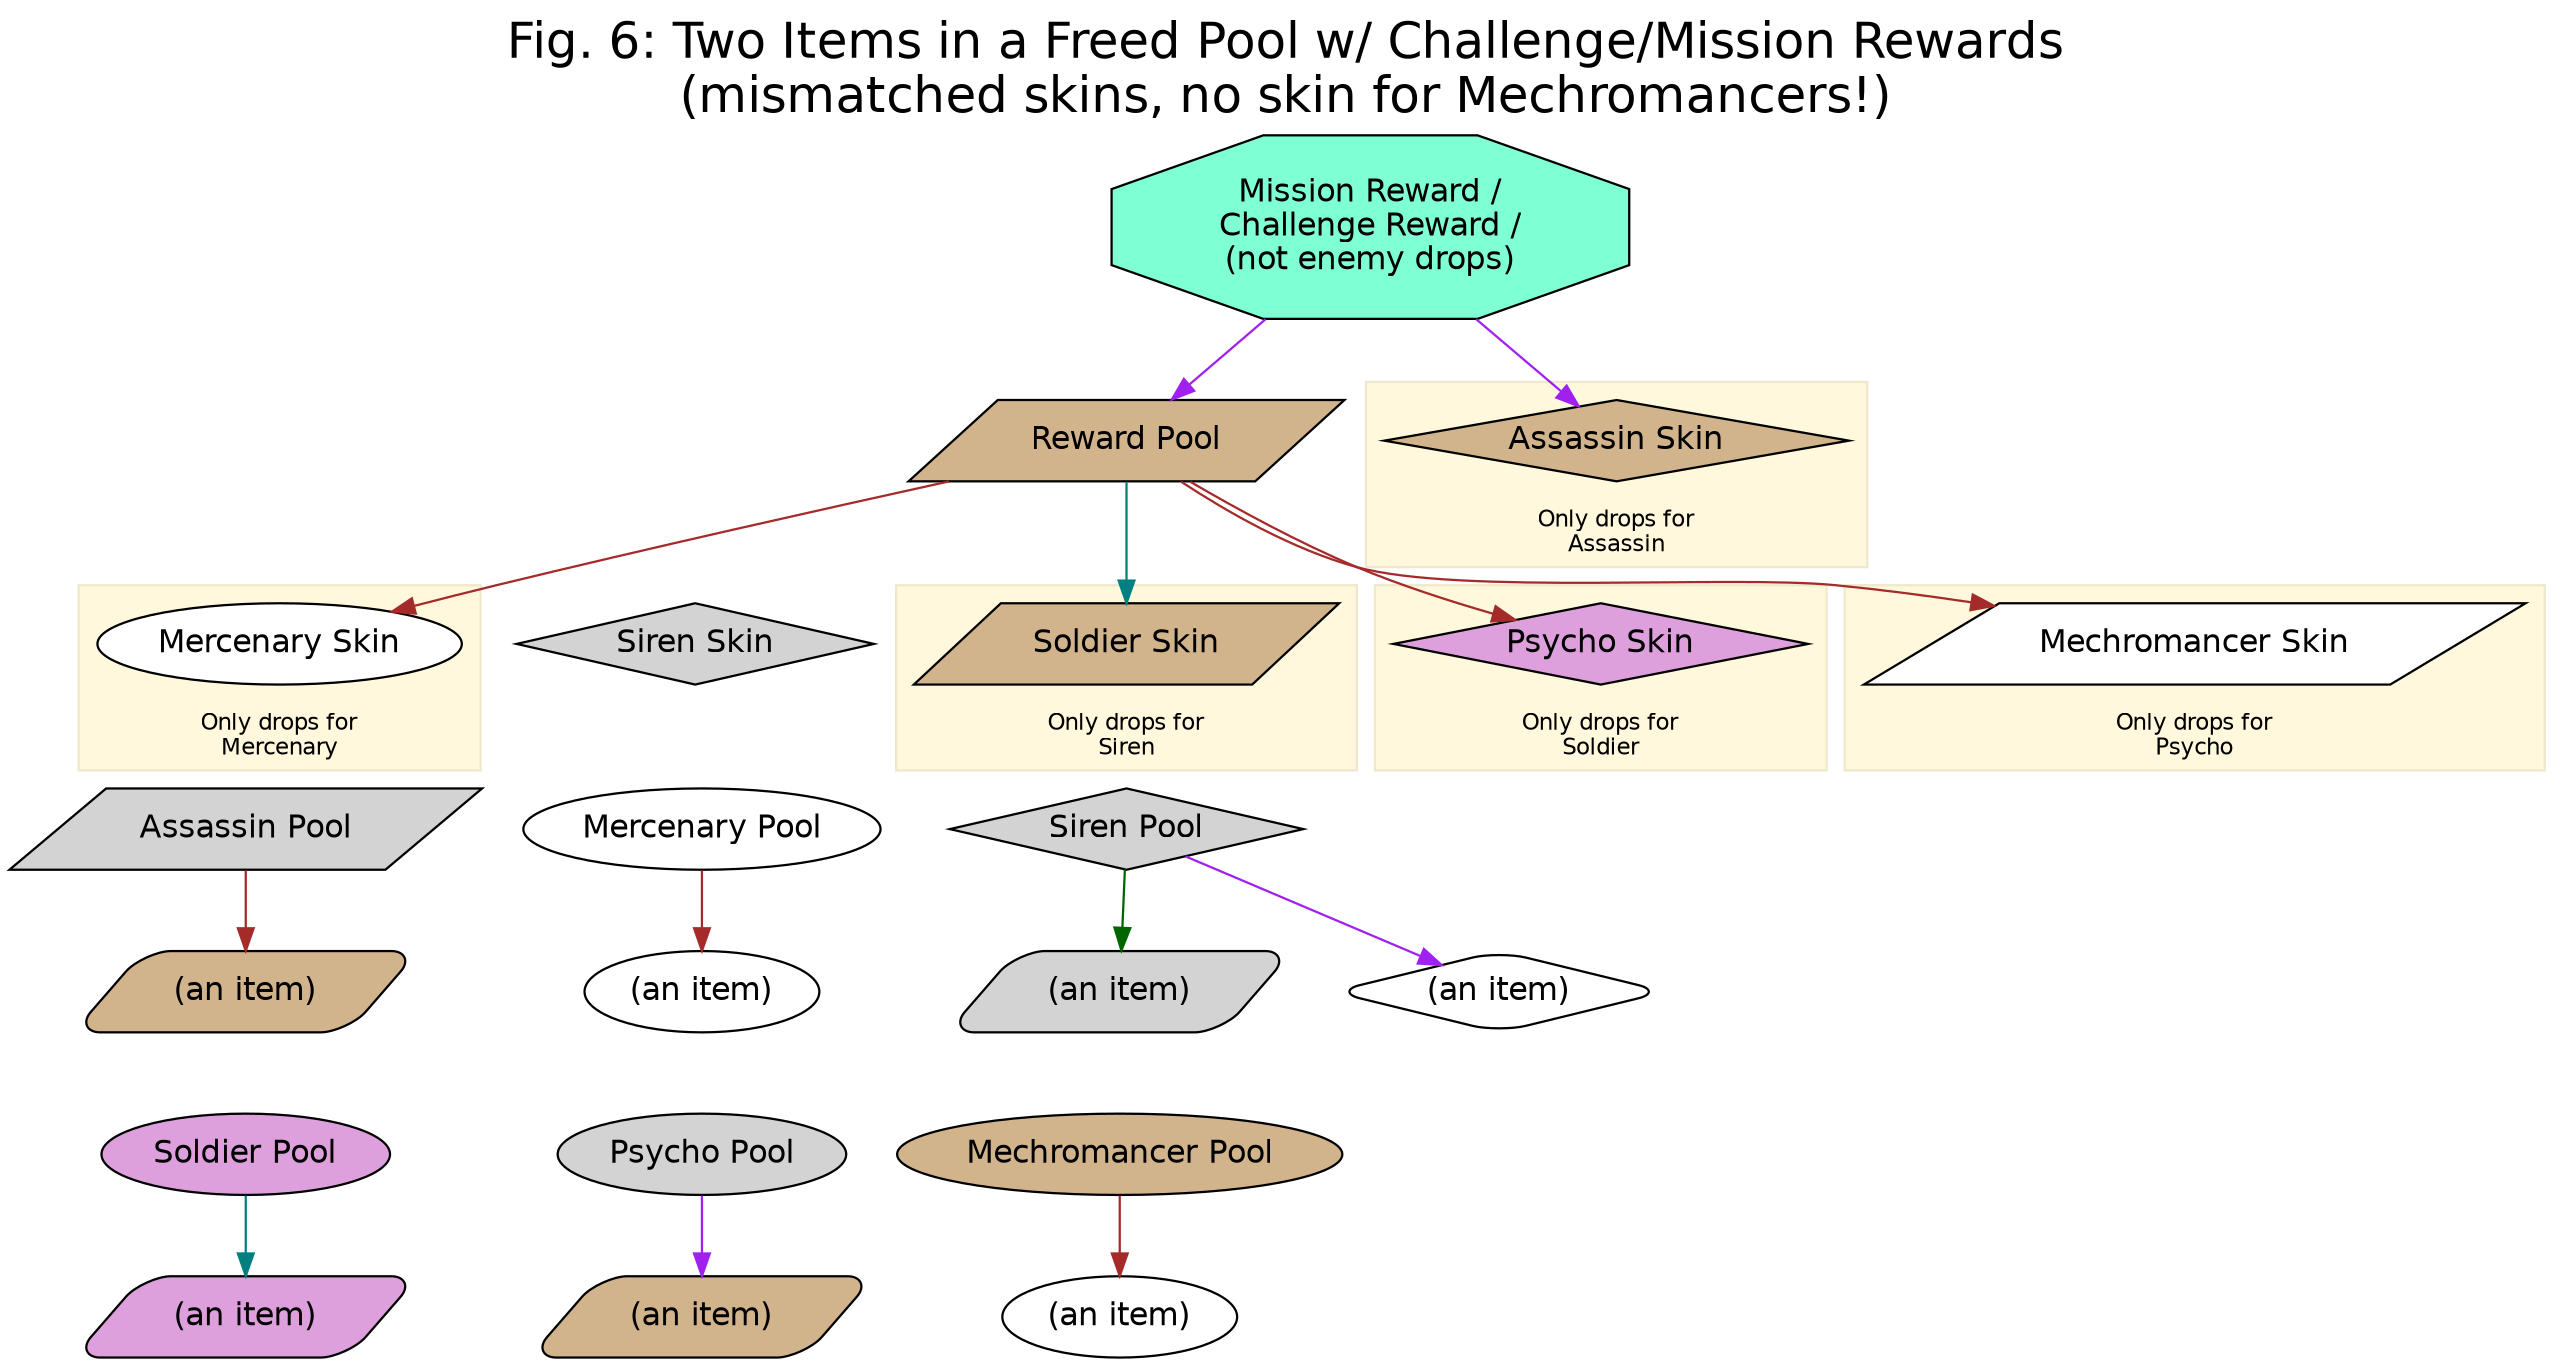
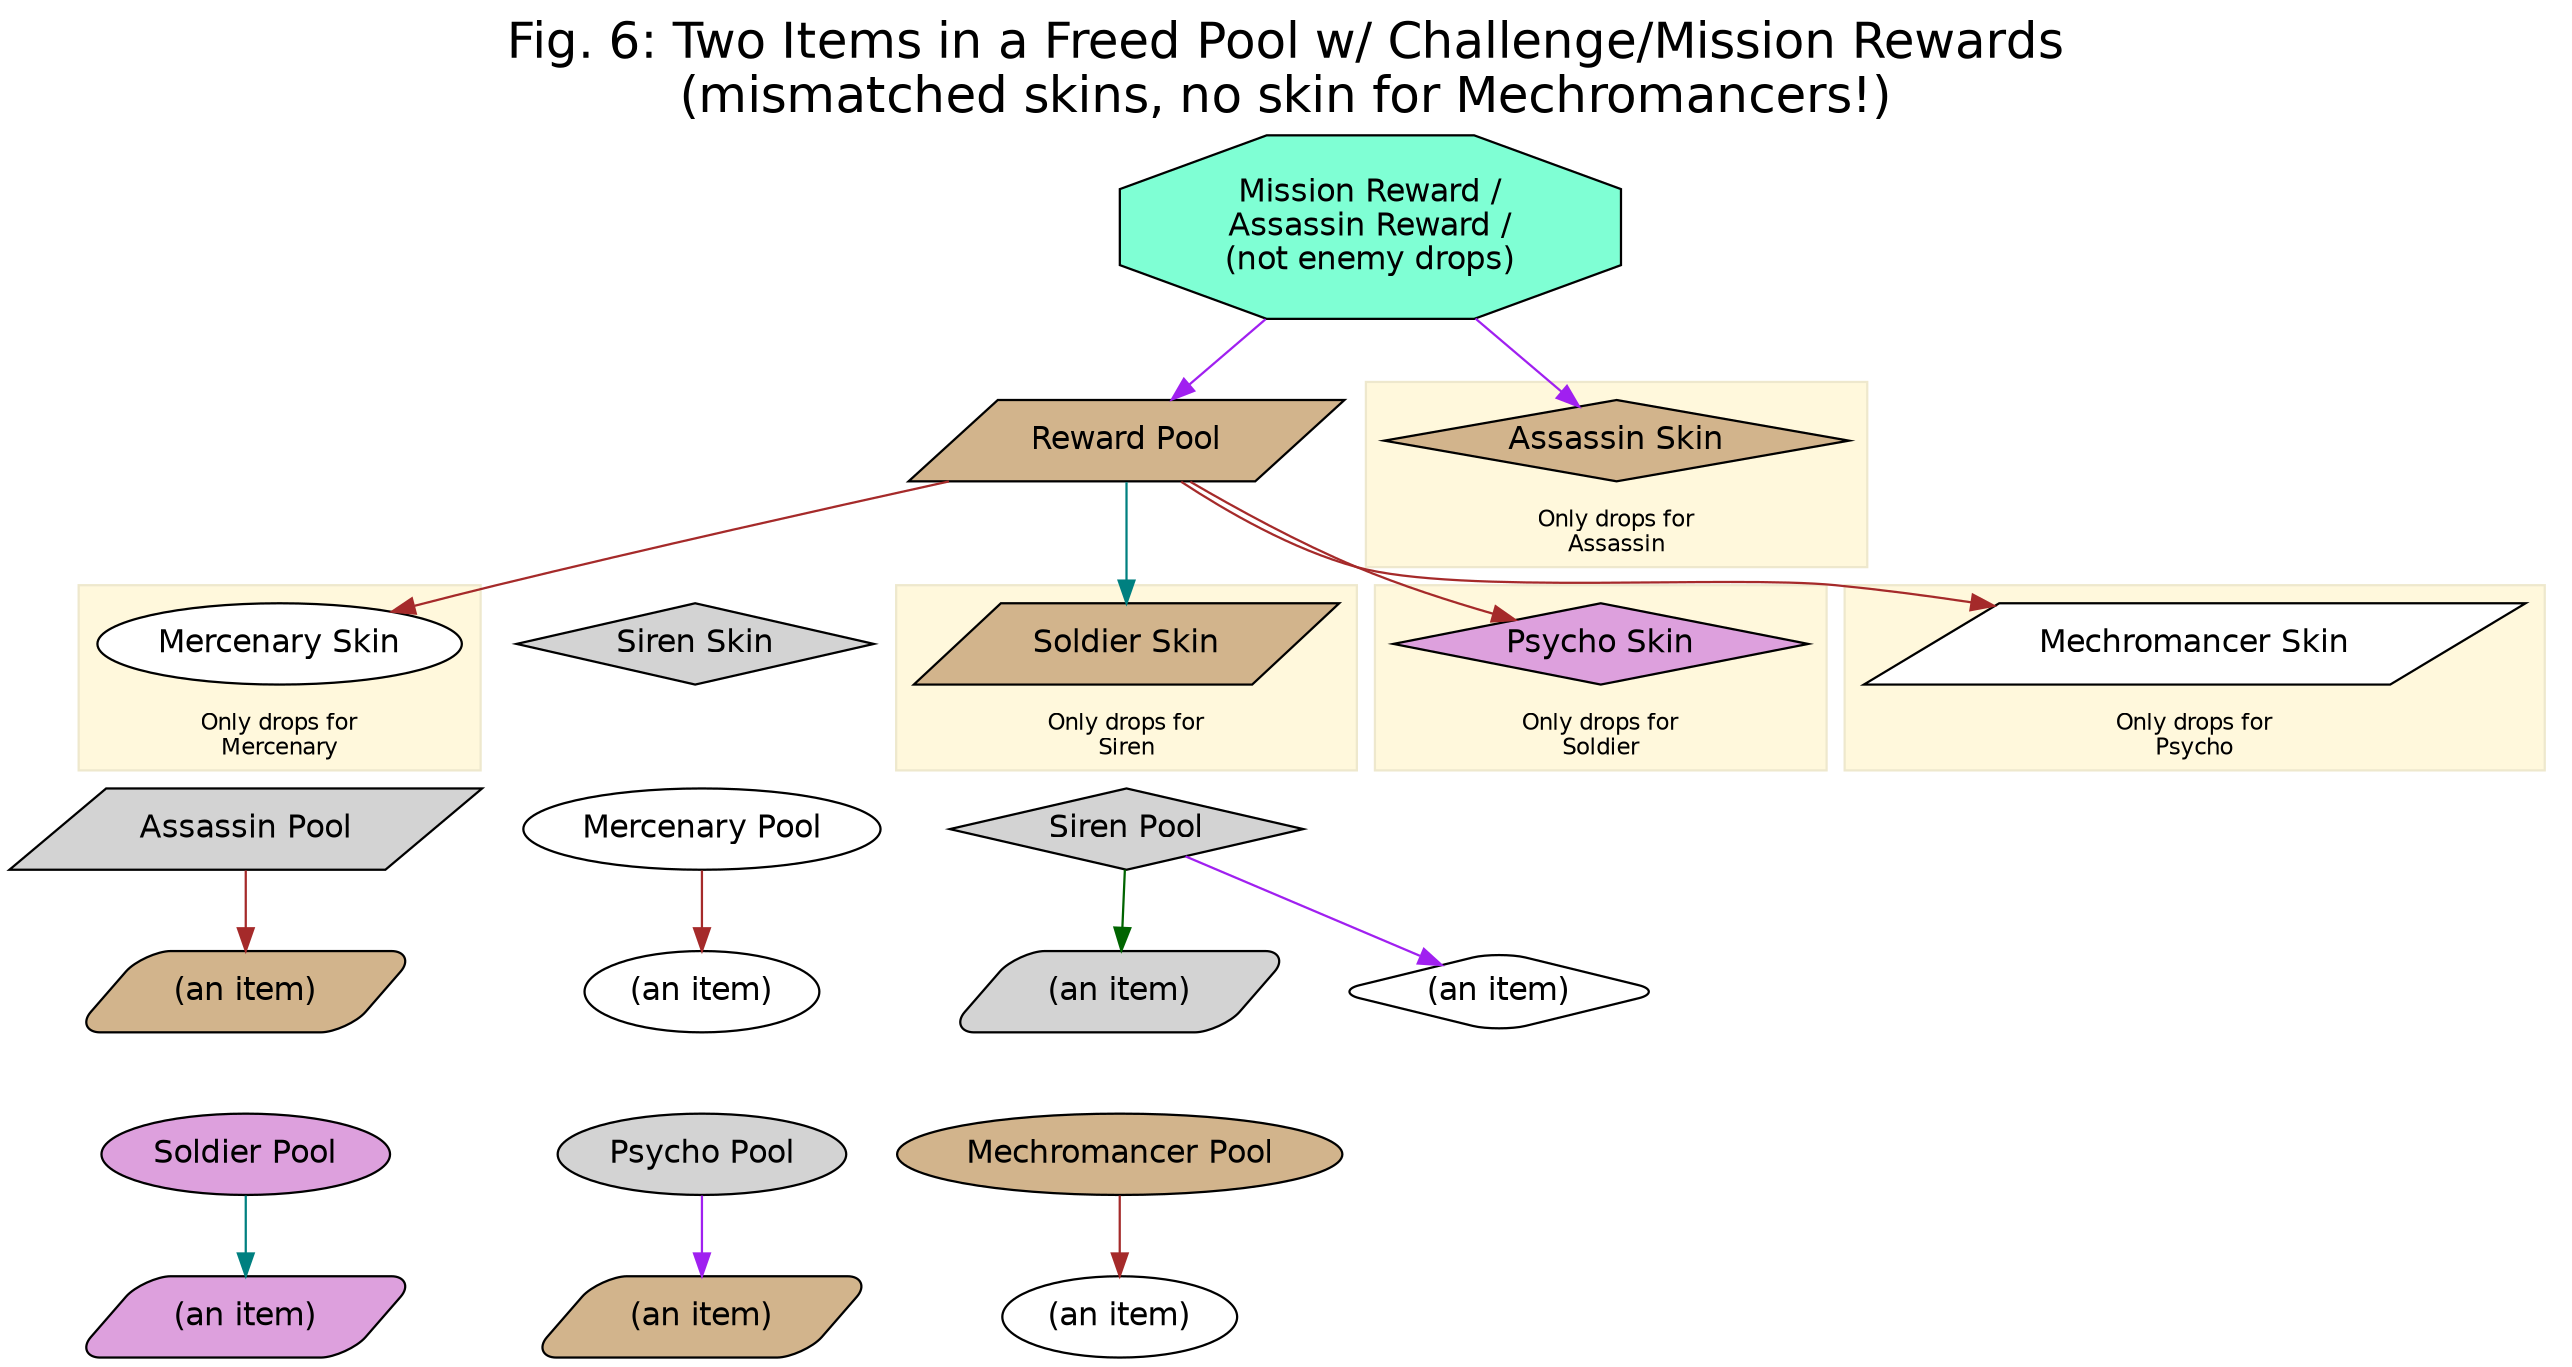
(1370, 226) -> (1370, 226)
